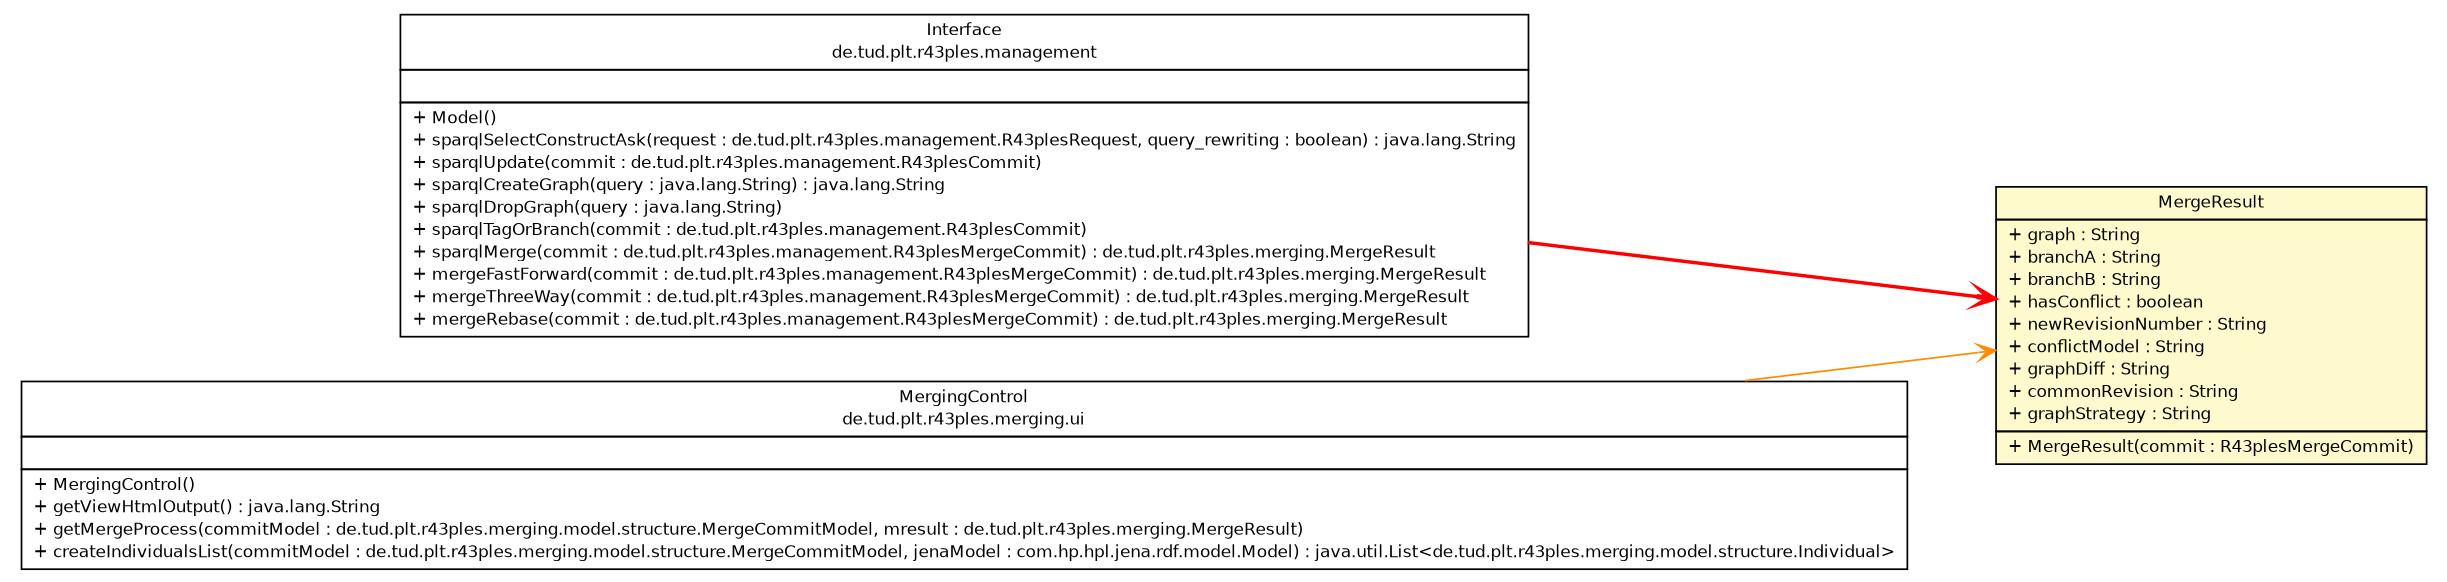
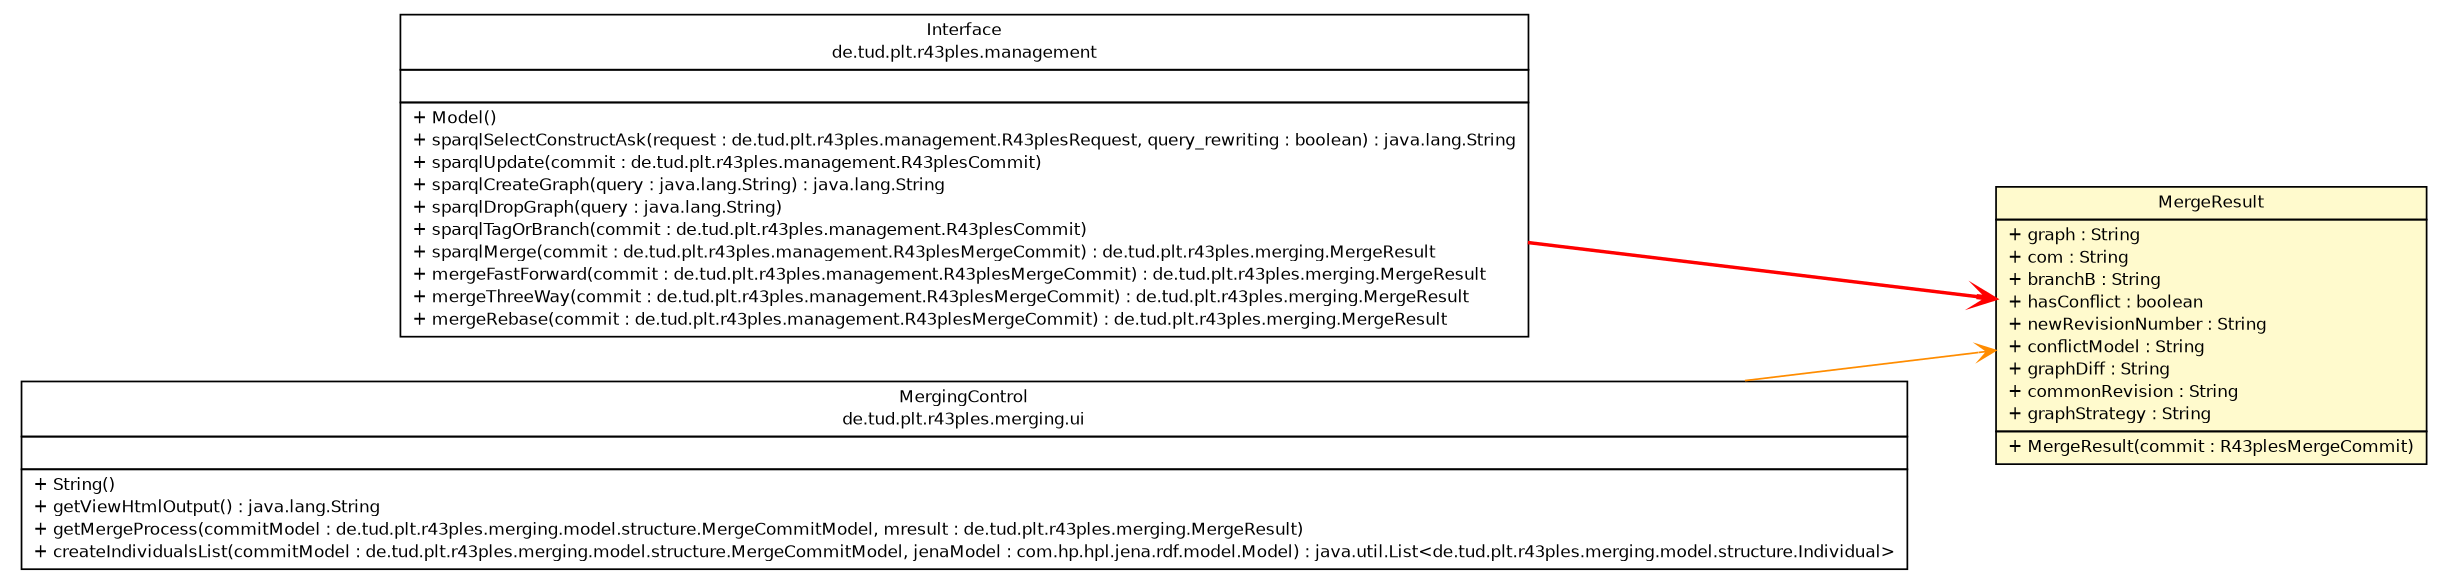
(2085, 257) -> (2068, 257)
(115, 485) -> (75, 485)
